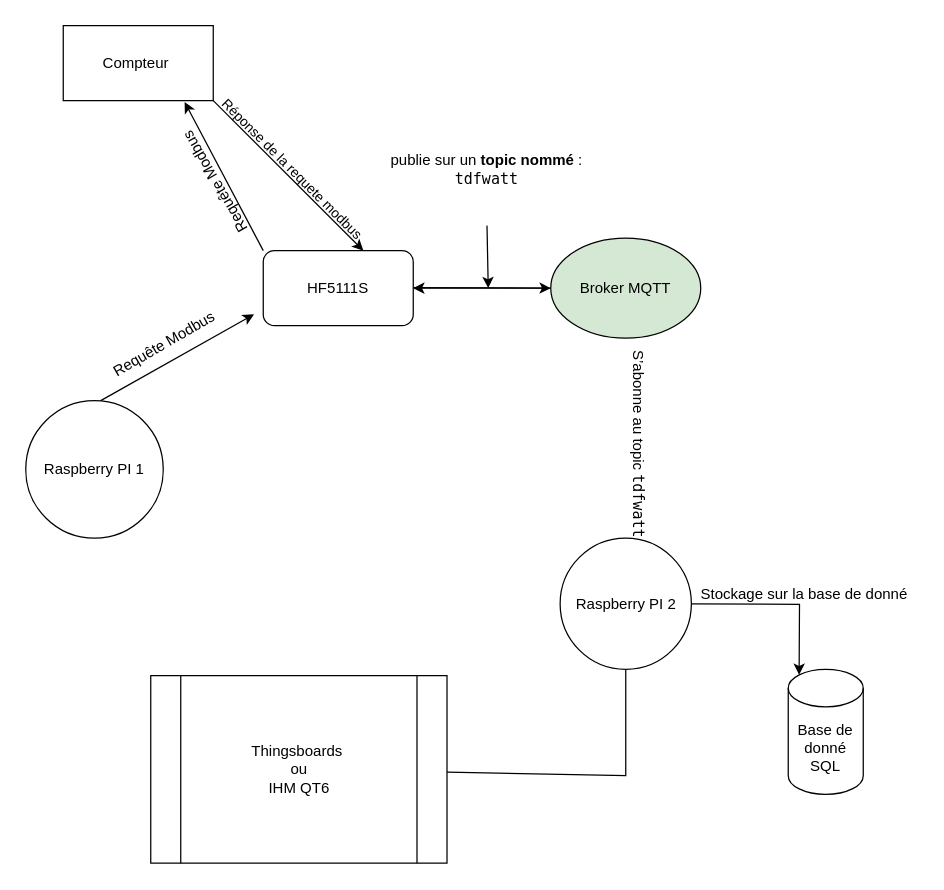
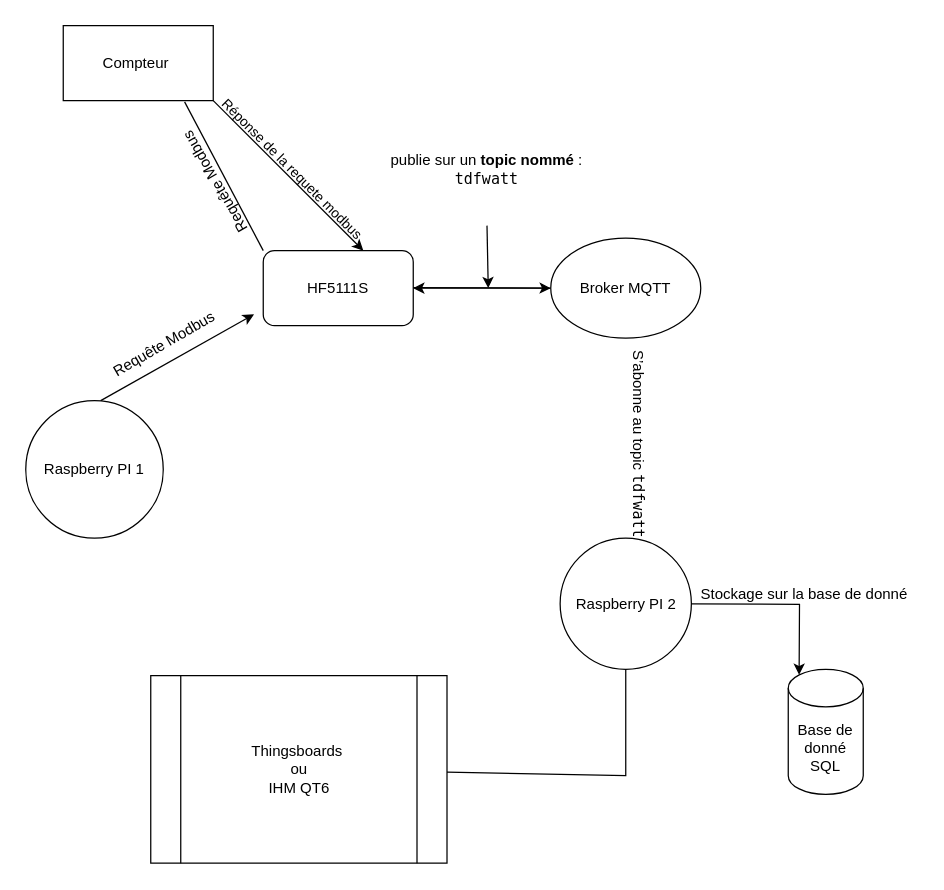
(189, 110) -> (187, 107)
(626, 288) -> (626, 288)
